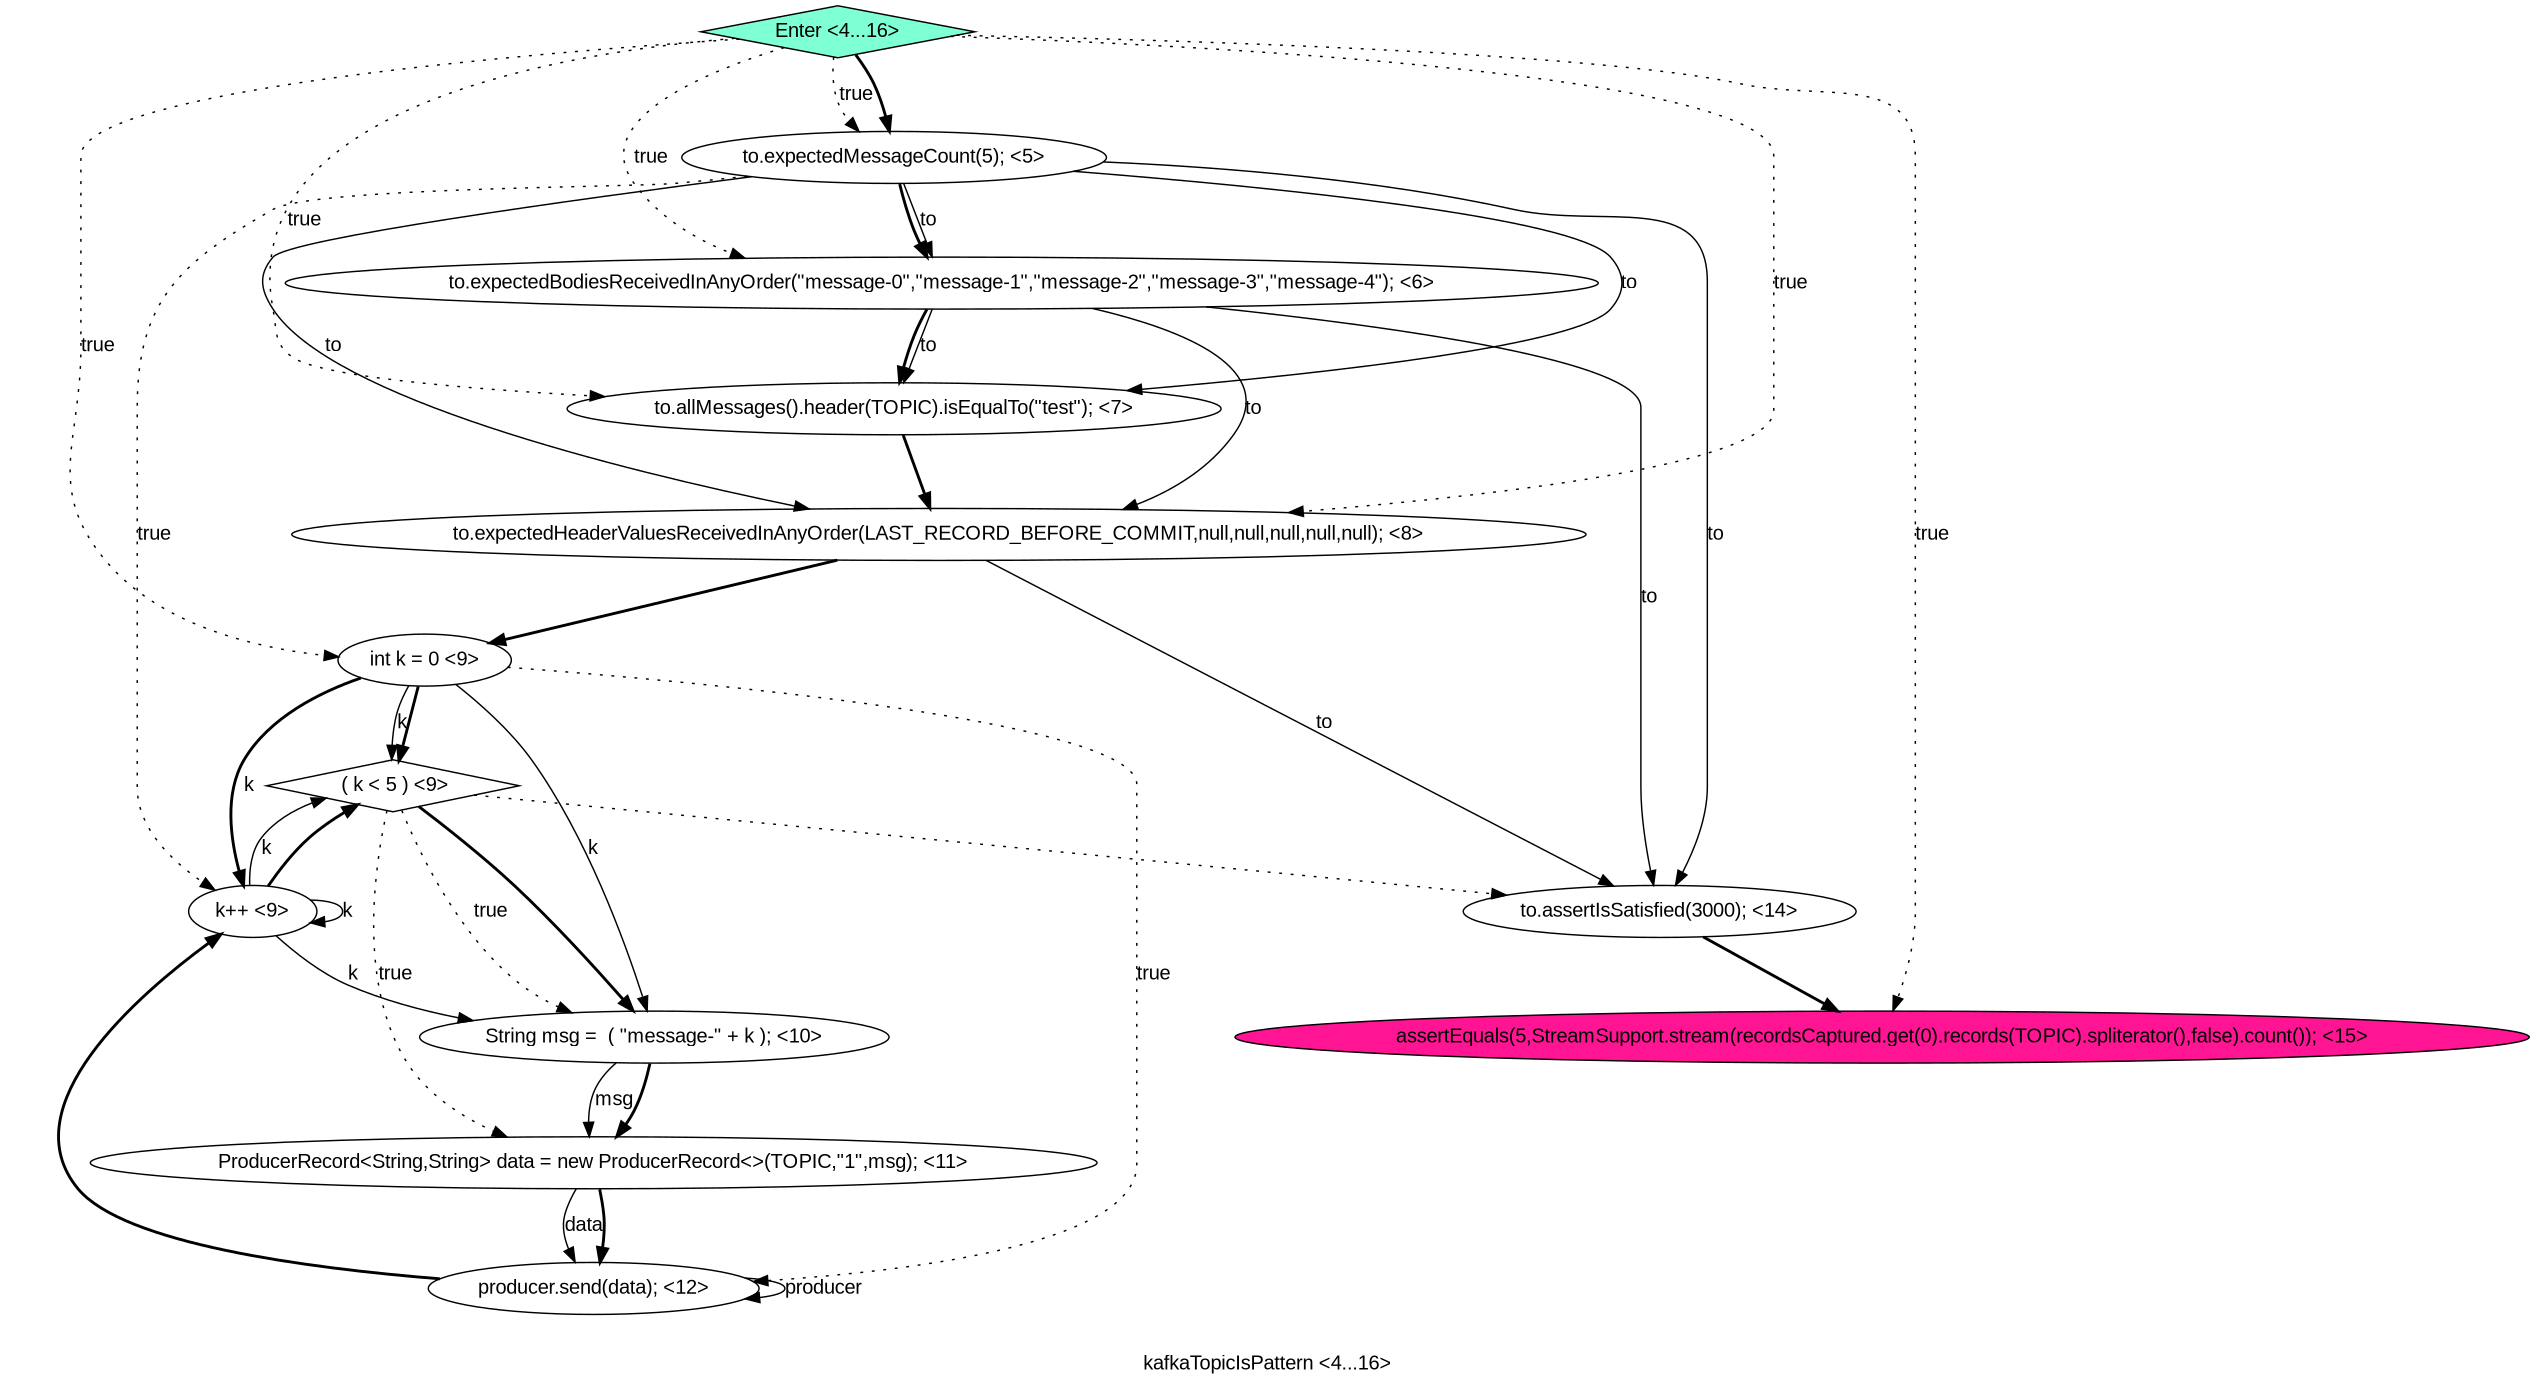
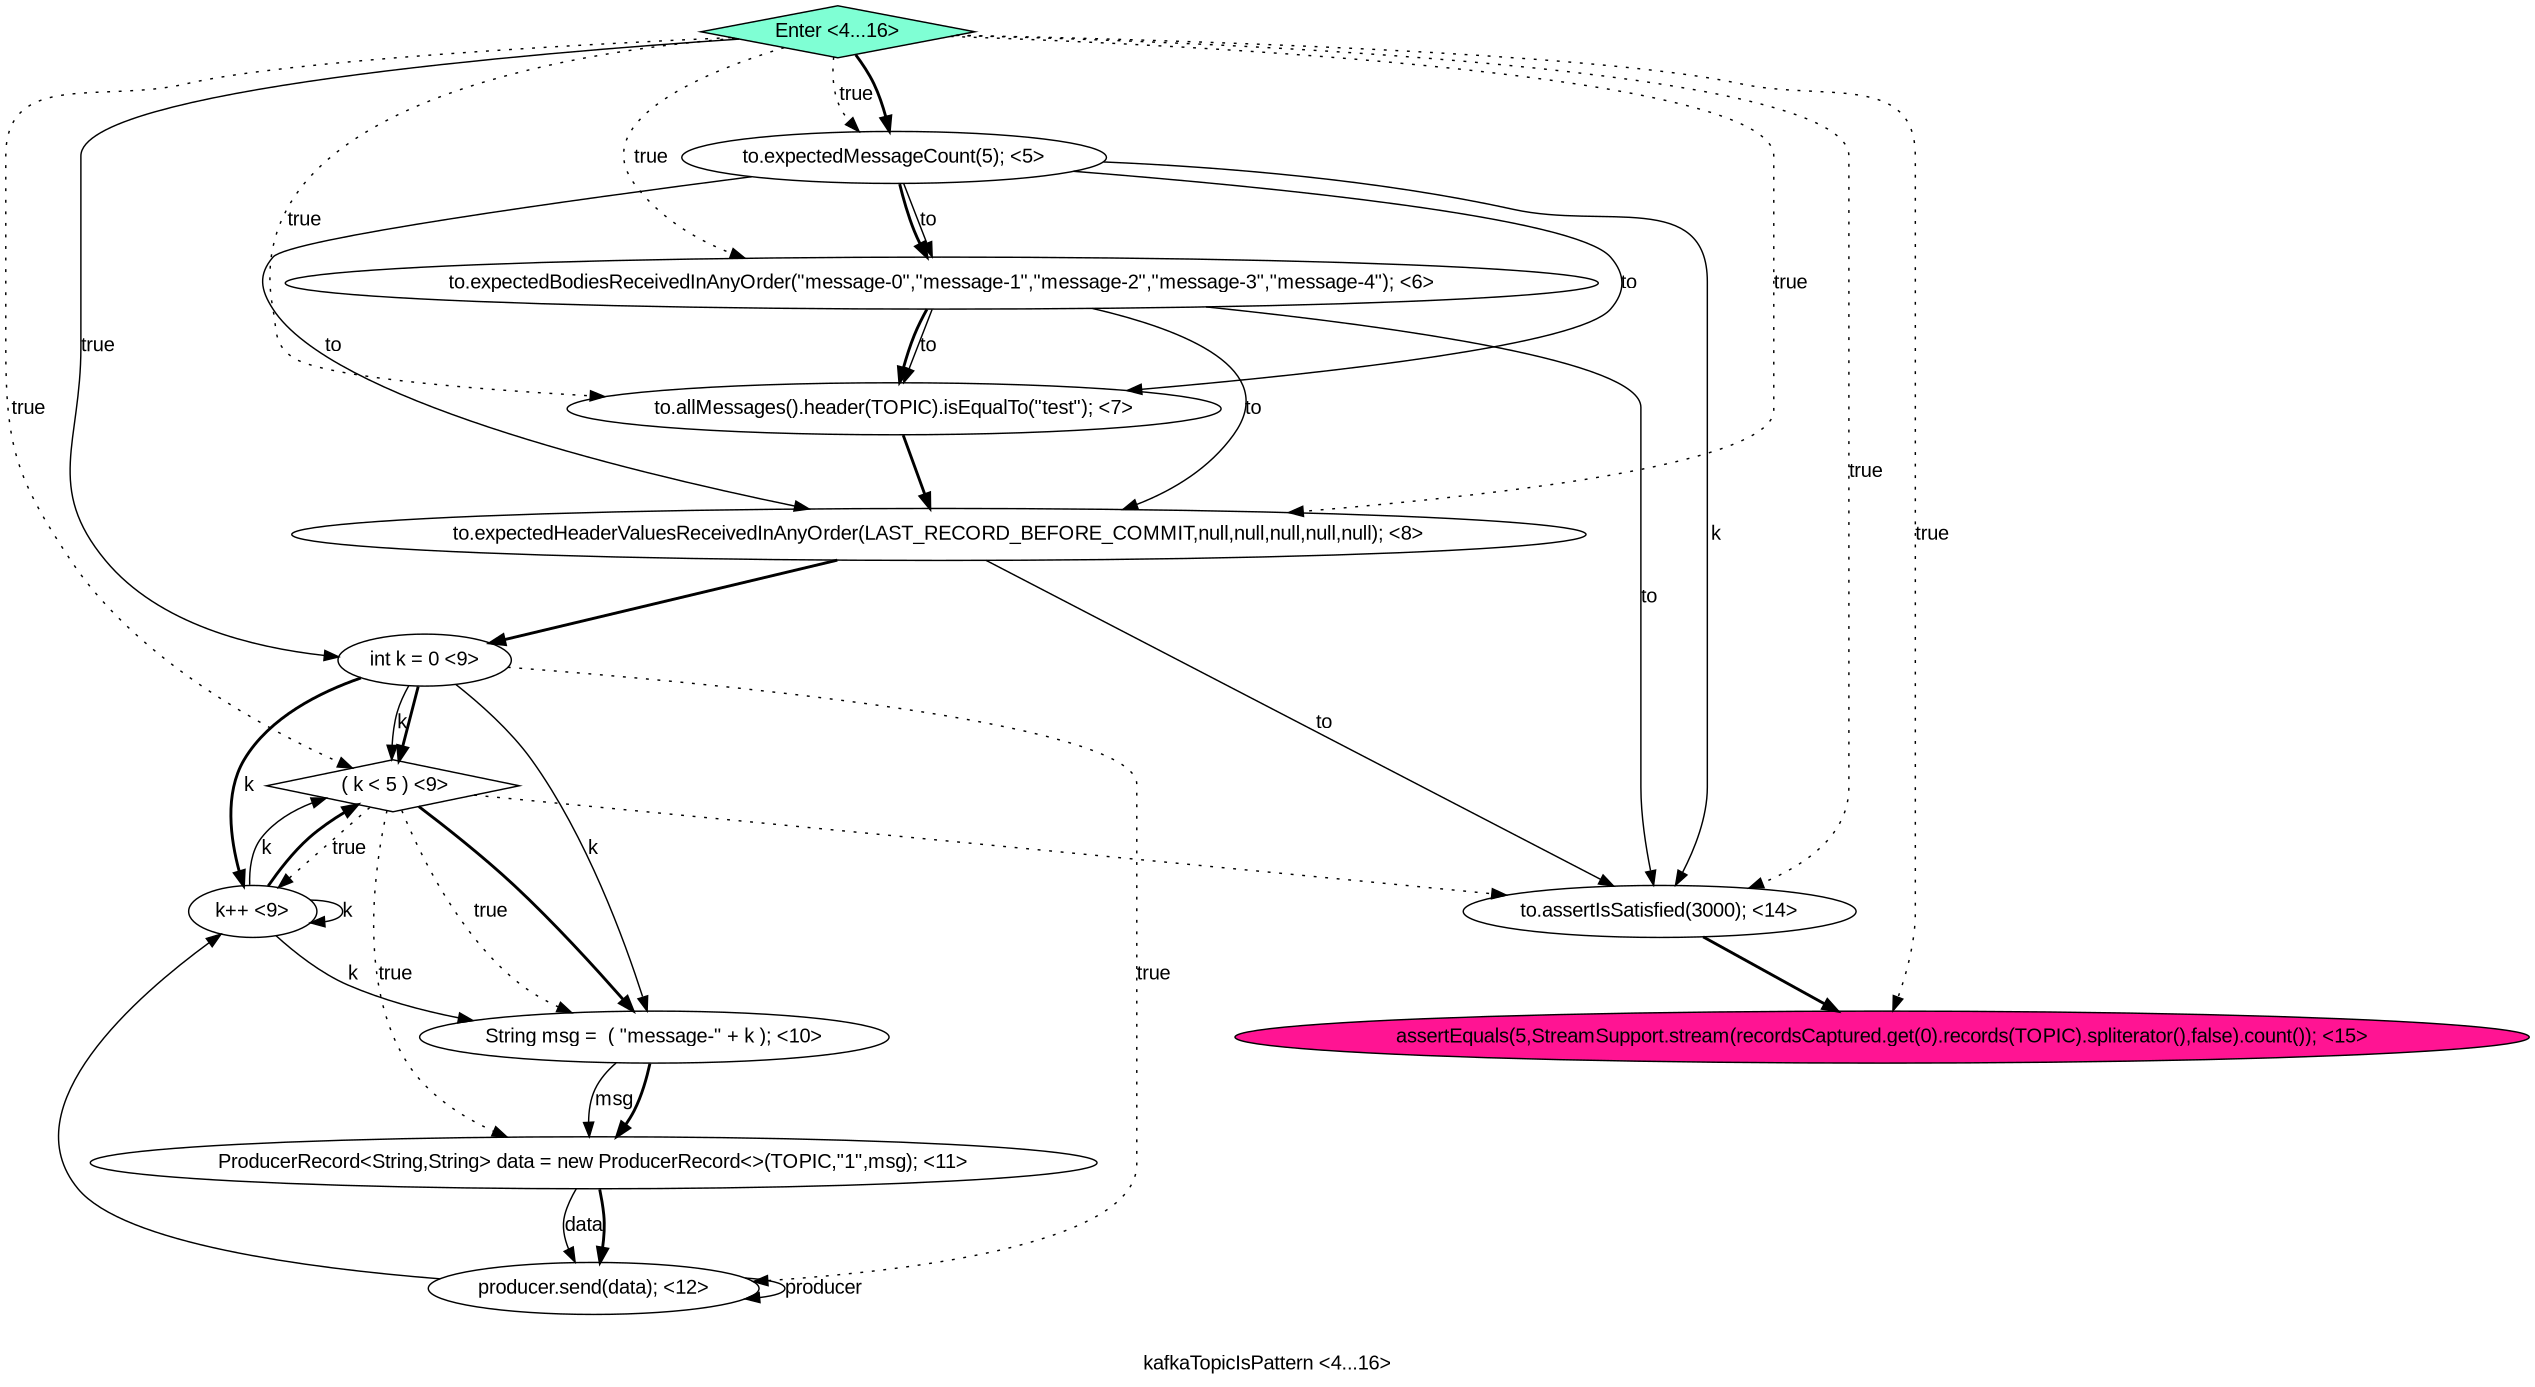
none -> (1791, 115)
(87, 148) -> (87, 148)
none -> (6, 153)
(165, 296) -> (330, 843)
(1716, 534) -> (1716, 534)
(105, 1210) -> (105, 1210)
